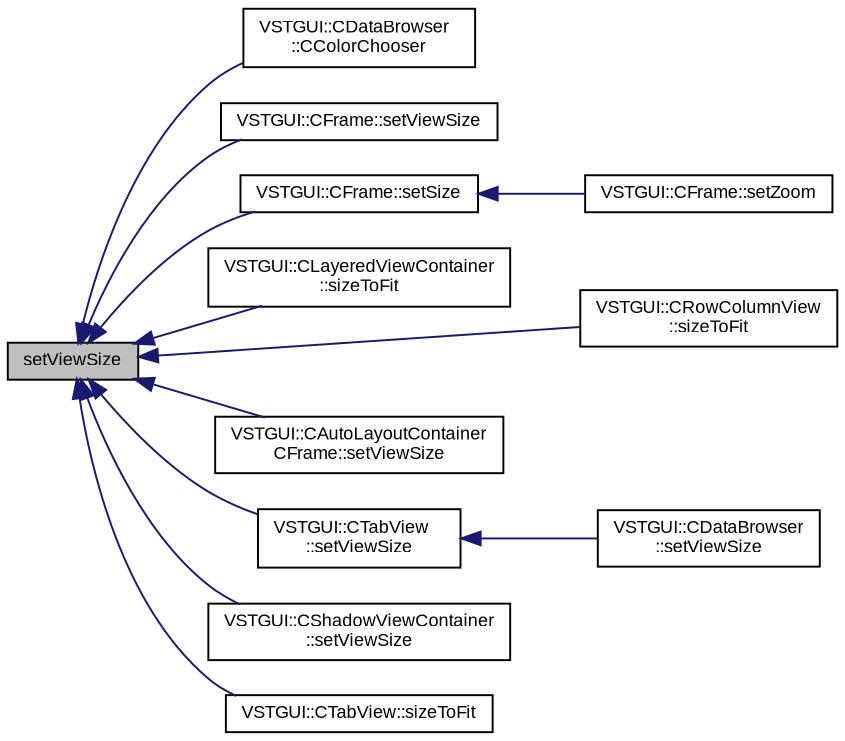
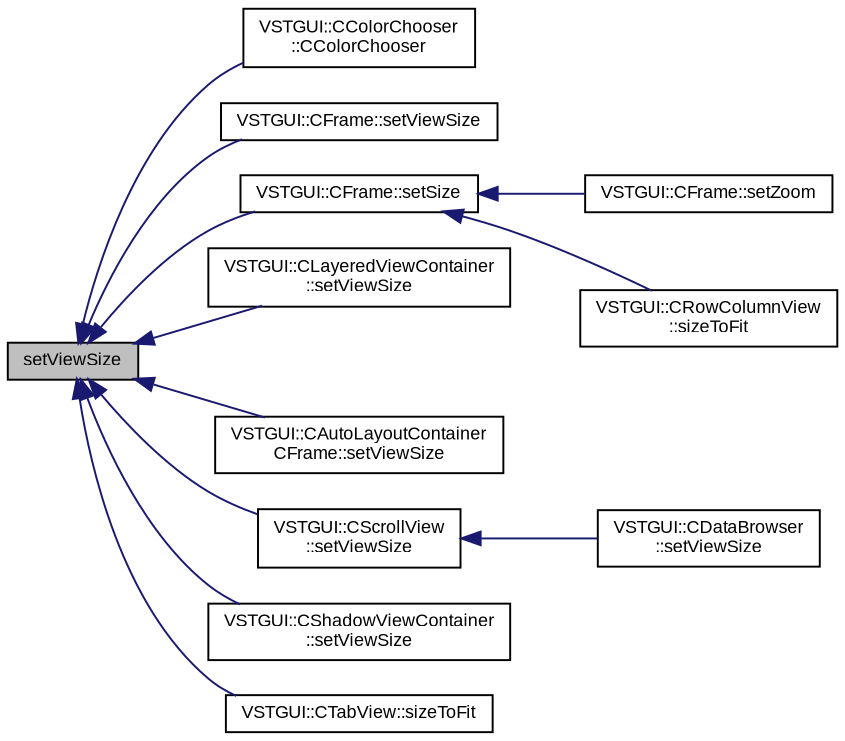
(359, 38) -> (359, 38)
(359, 277) -> (359, 277)
(369, 341) -> (559, 249)
(359, 538) -> (359, 538)
